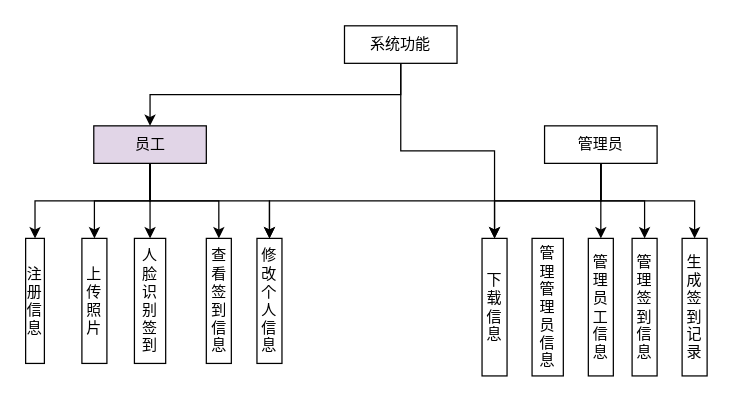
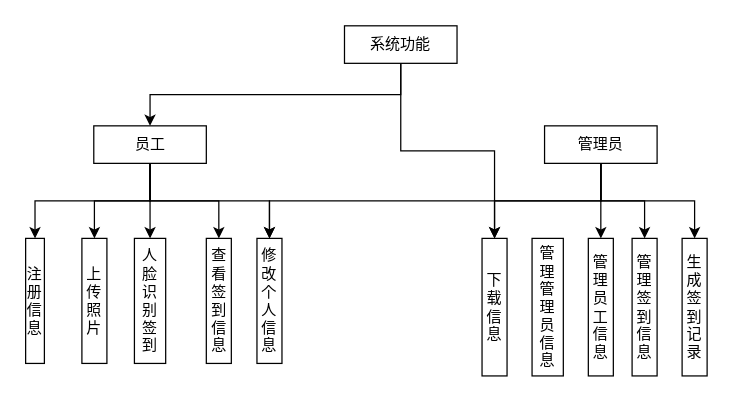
(150, 144) -> (150, 144)
